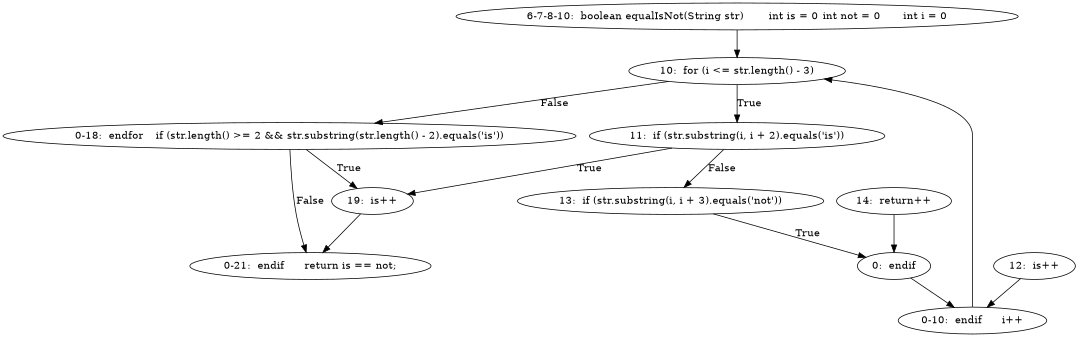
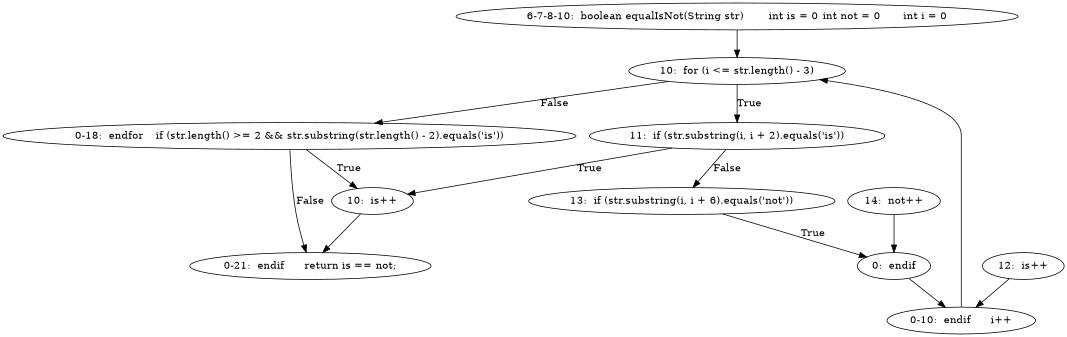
(372, 201) -> (372, 201)
(671, 201) -> (682, 201)
(894, 201) -> (894, 201)
